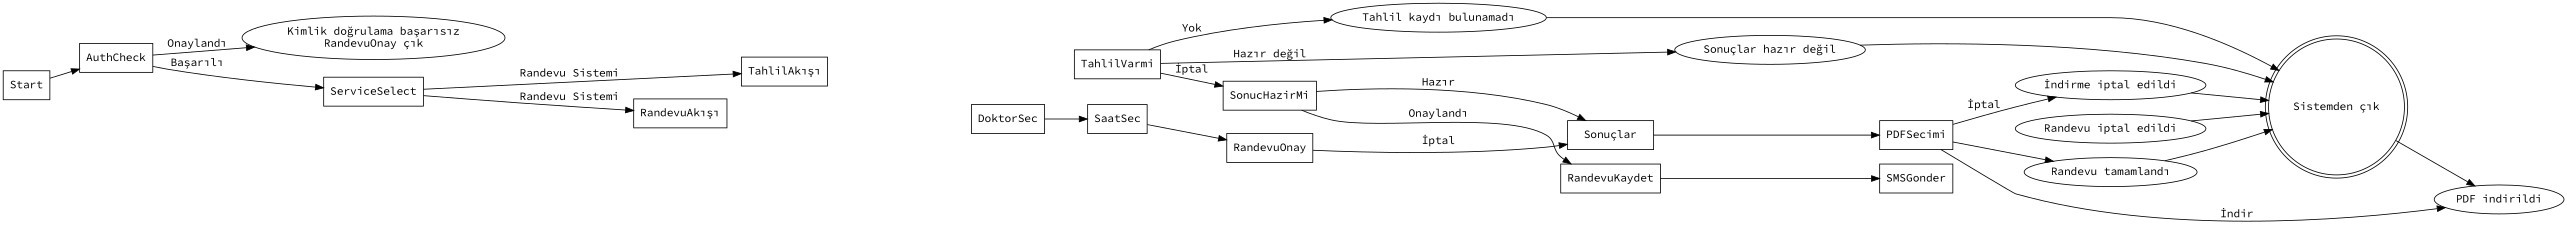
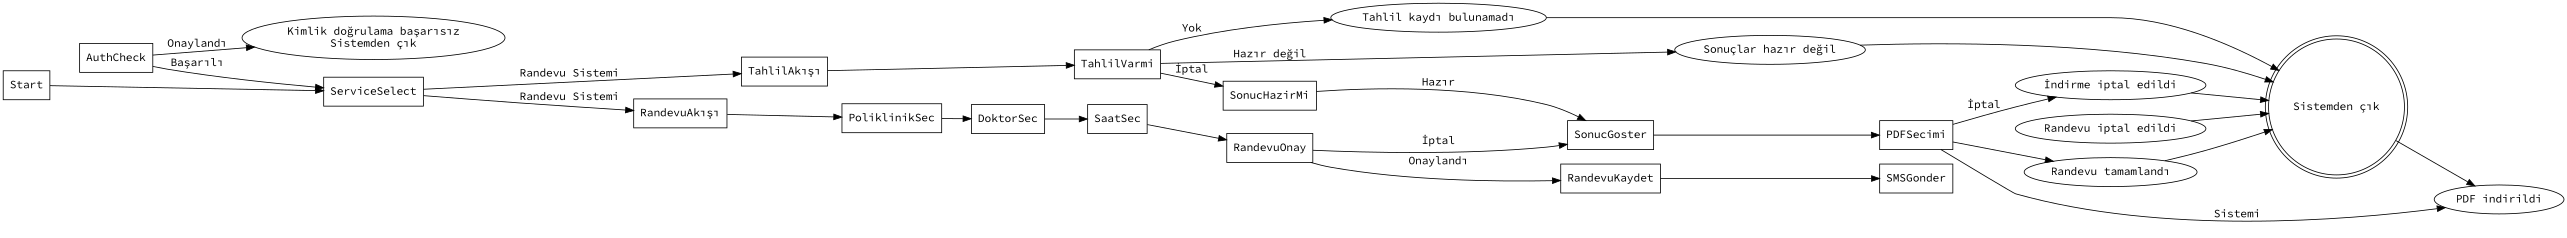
(374, 38) -> (374, 38)
none -> (947, 68)
(61, 75) -> (183, 88)
none -> (892, 118)
(1439, 122) -> (1431, 178)
(1611, 135) -> (1611, 135)
(2237, 214) -> (2237, 214)
